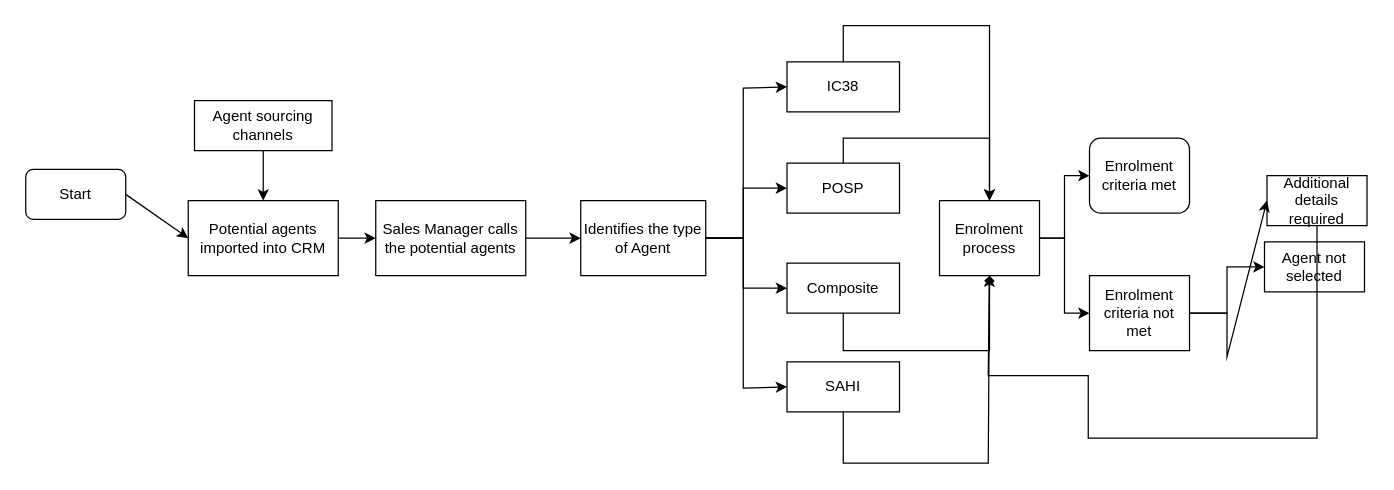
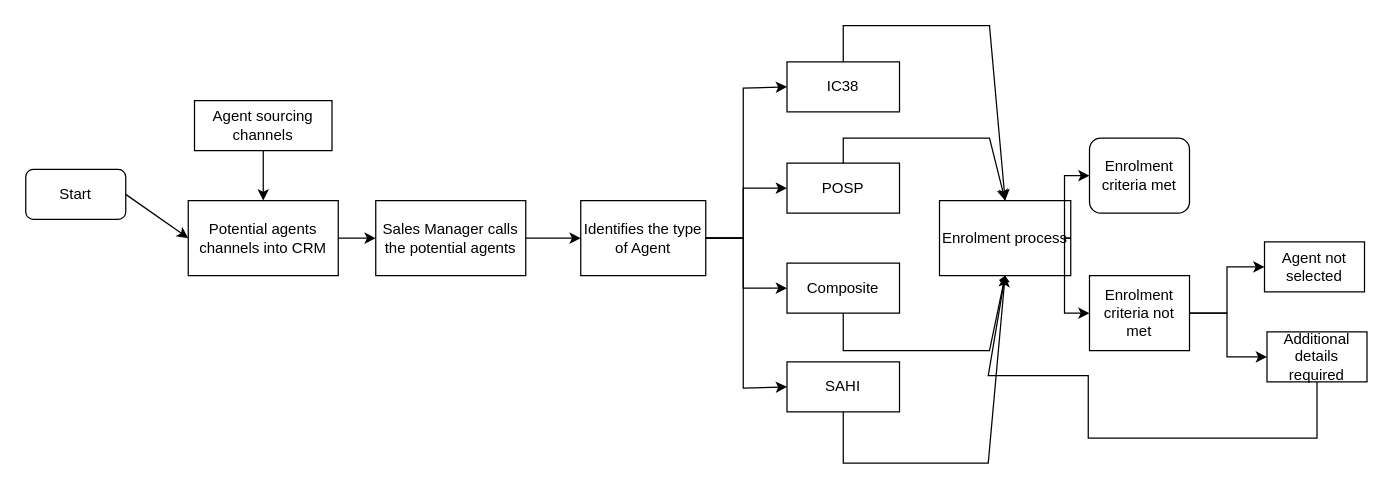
(1317, 201) -> (1317, 357)
(263, 238) -> (263, 238)
(989, 238) -> (1005, 238)
